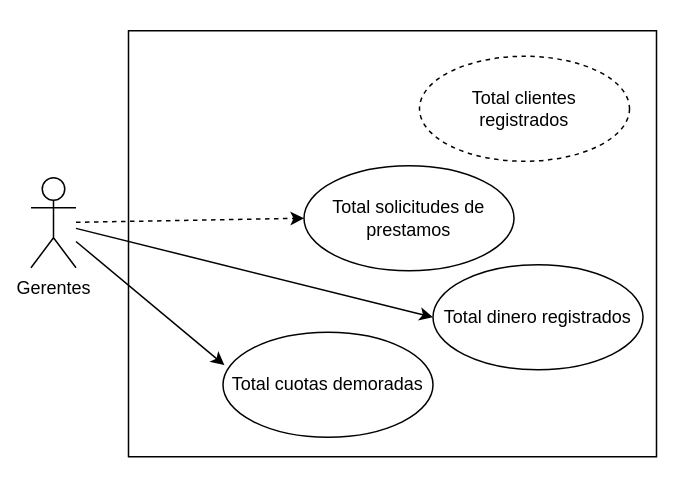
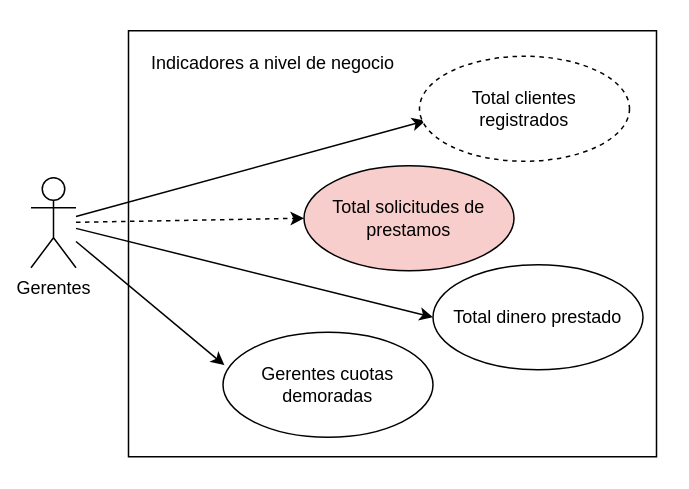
none -> (272, 64)
none -> (246, 170)
(409, 218) -> (409, 218)
(538, 317) -> (538, 317)
(328, 385) -> (328, 385)
